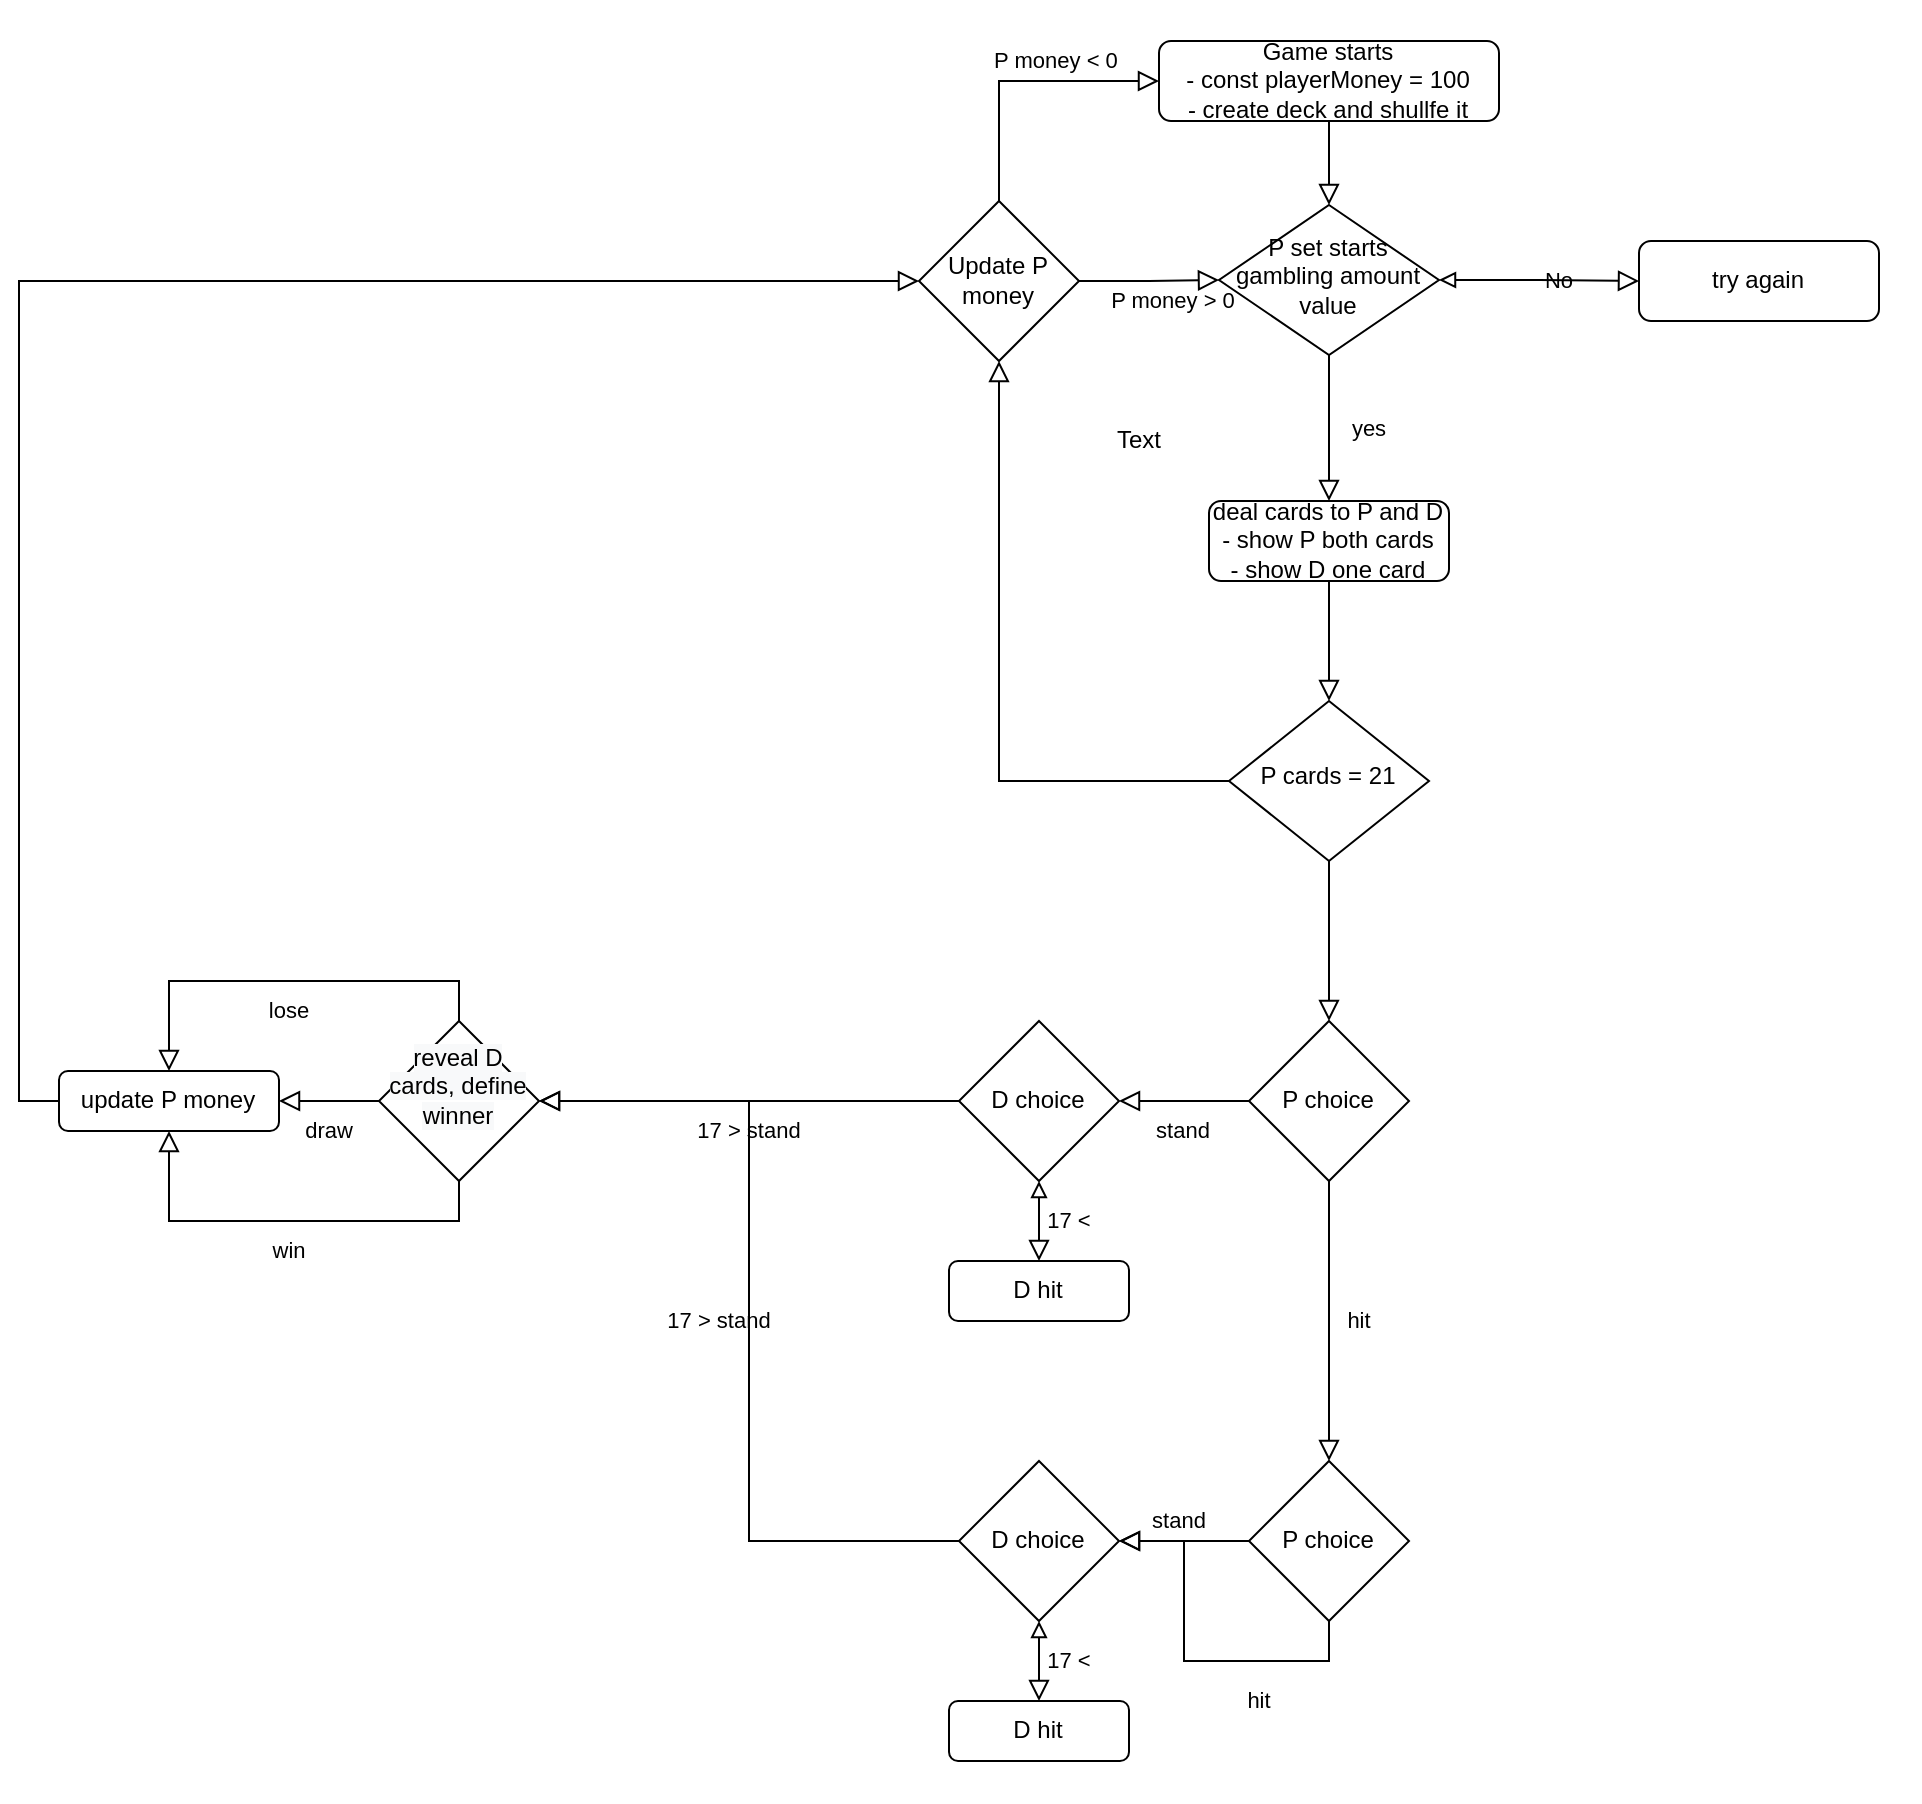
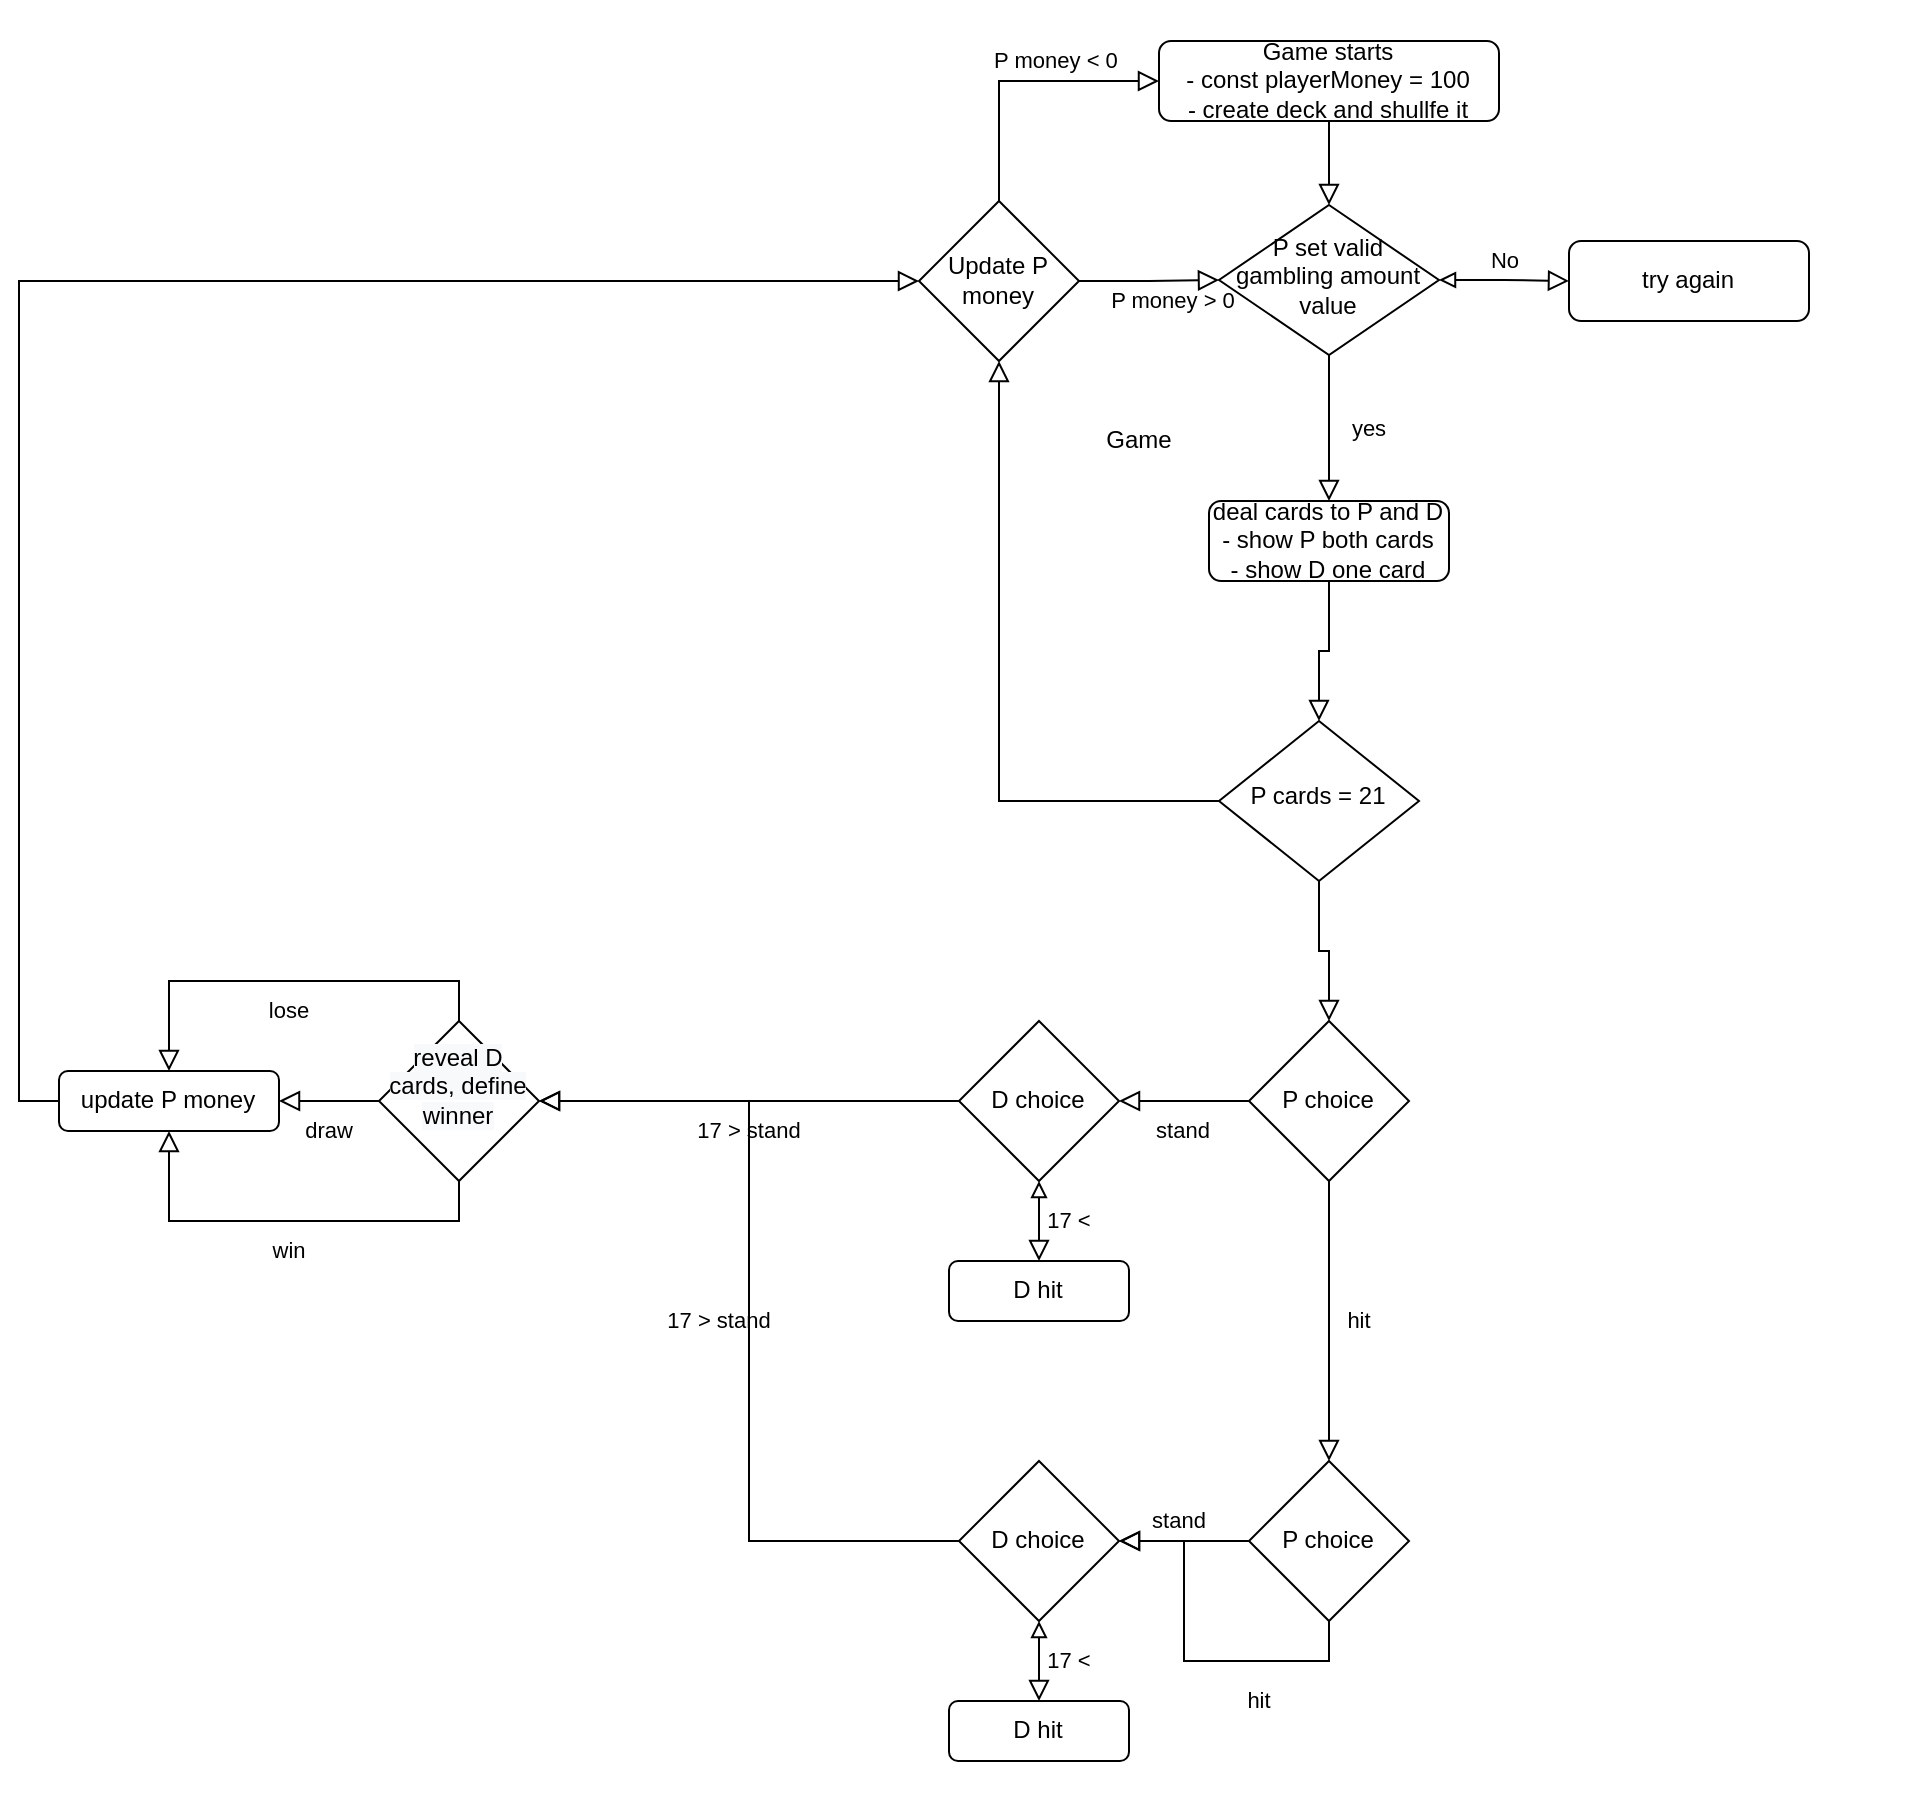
(1329, 277) -> (1329, 277)
(1759, 281) -> (1689, 281)
(1140, 441) -> (1140, 441)
(1329, 781) -> (1319, 801)
